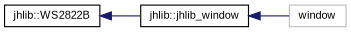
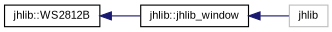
(52, 16) -> (52, 16)
(318, 16) -> (309, 16)
